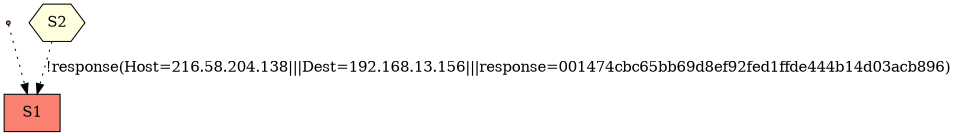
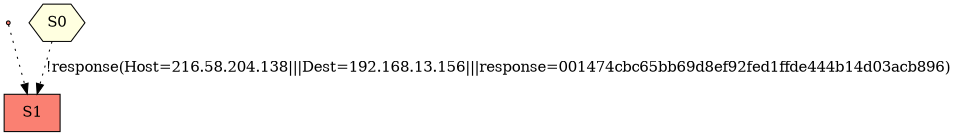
(57, 23) -> (57, 23)
